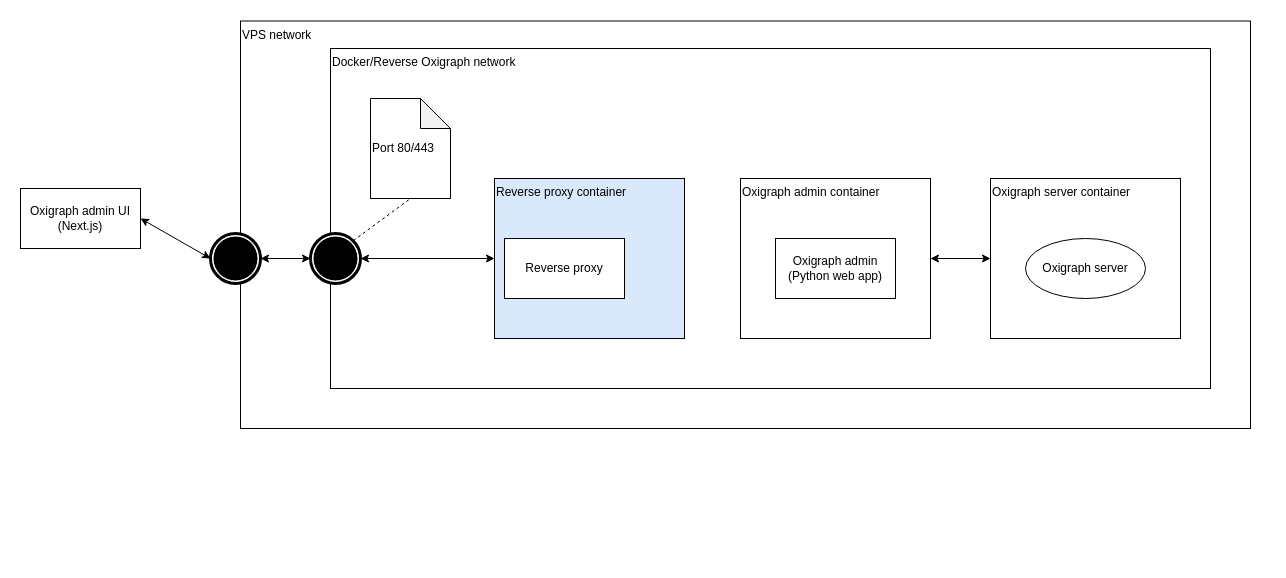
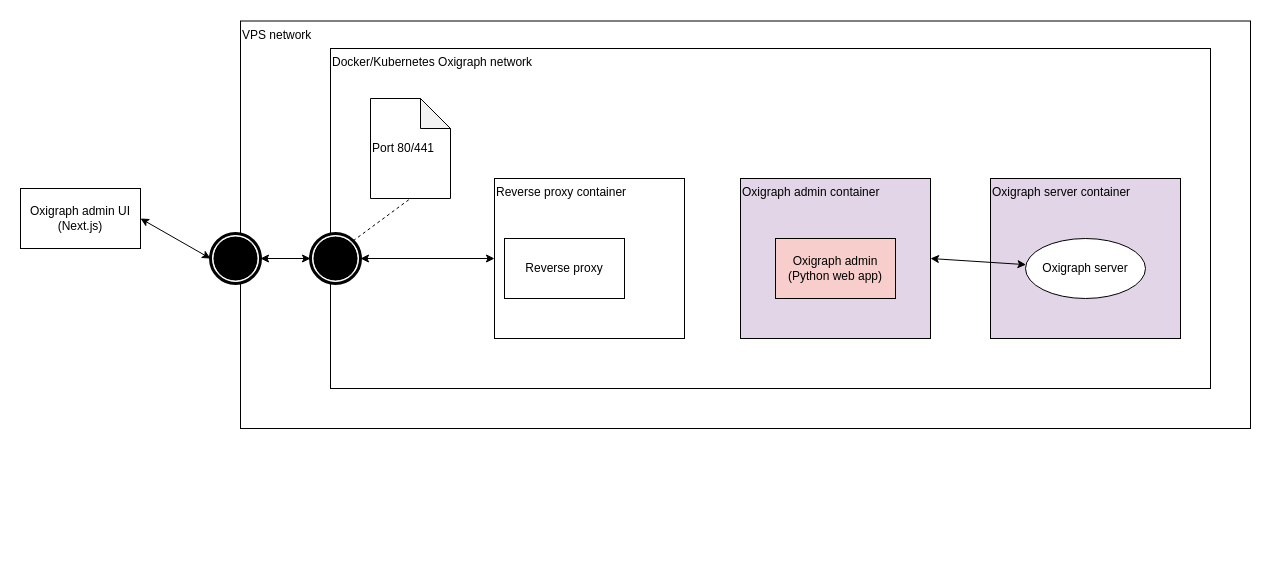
(432, 63) -> (442, 63)
(408, 149) -> (408, 149)
(569, 193) -> (569, 193)
(815, 193) -> (815, 193)
(1070, 193) -> (1070, 193)
(960, 259) -> (978, 262)
(836, 269) -> (836, 269)
